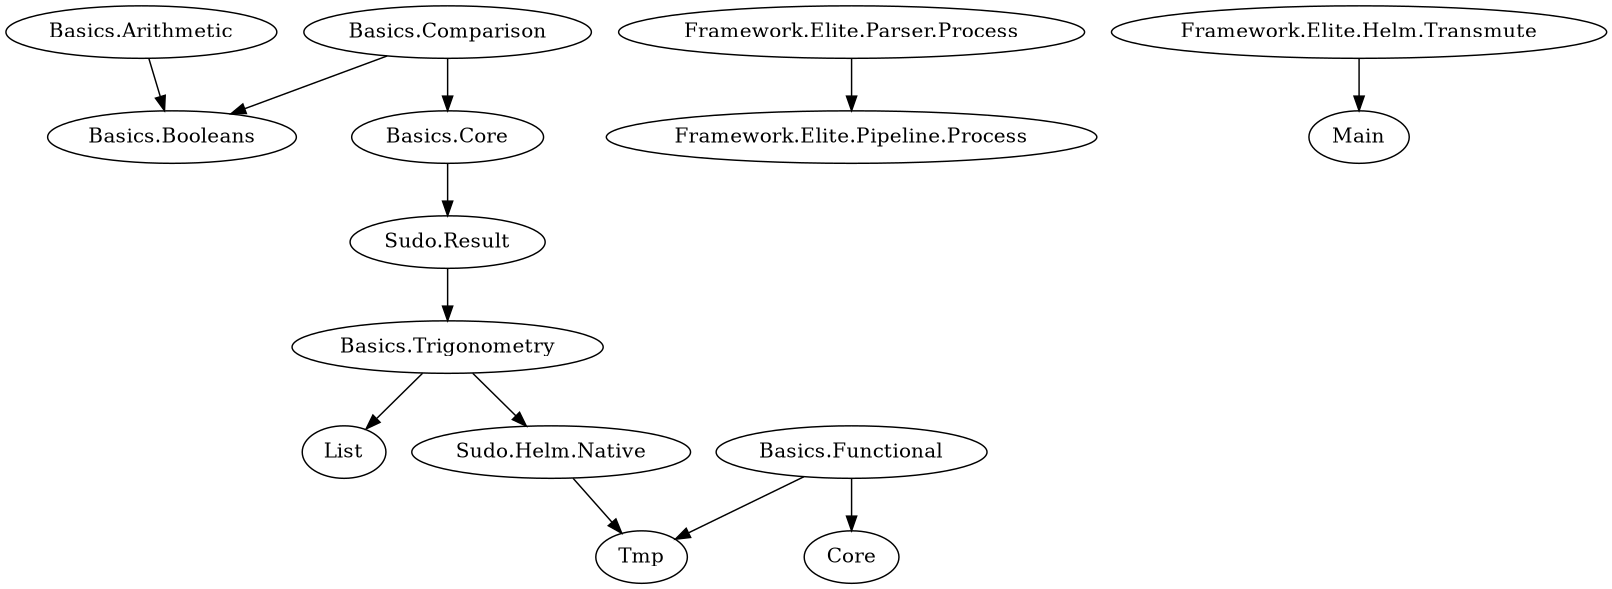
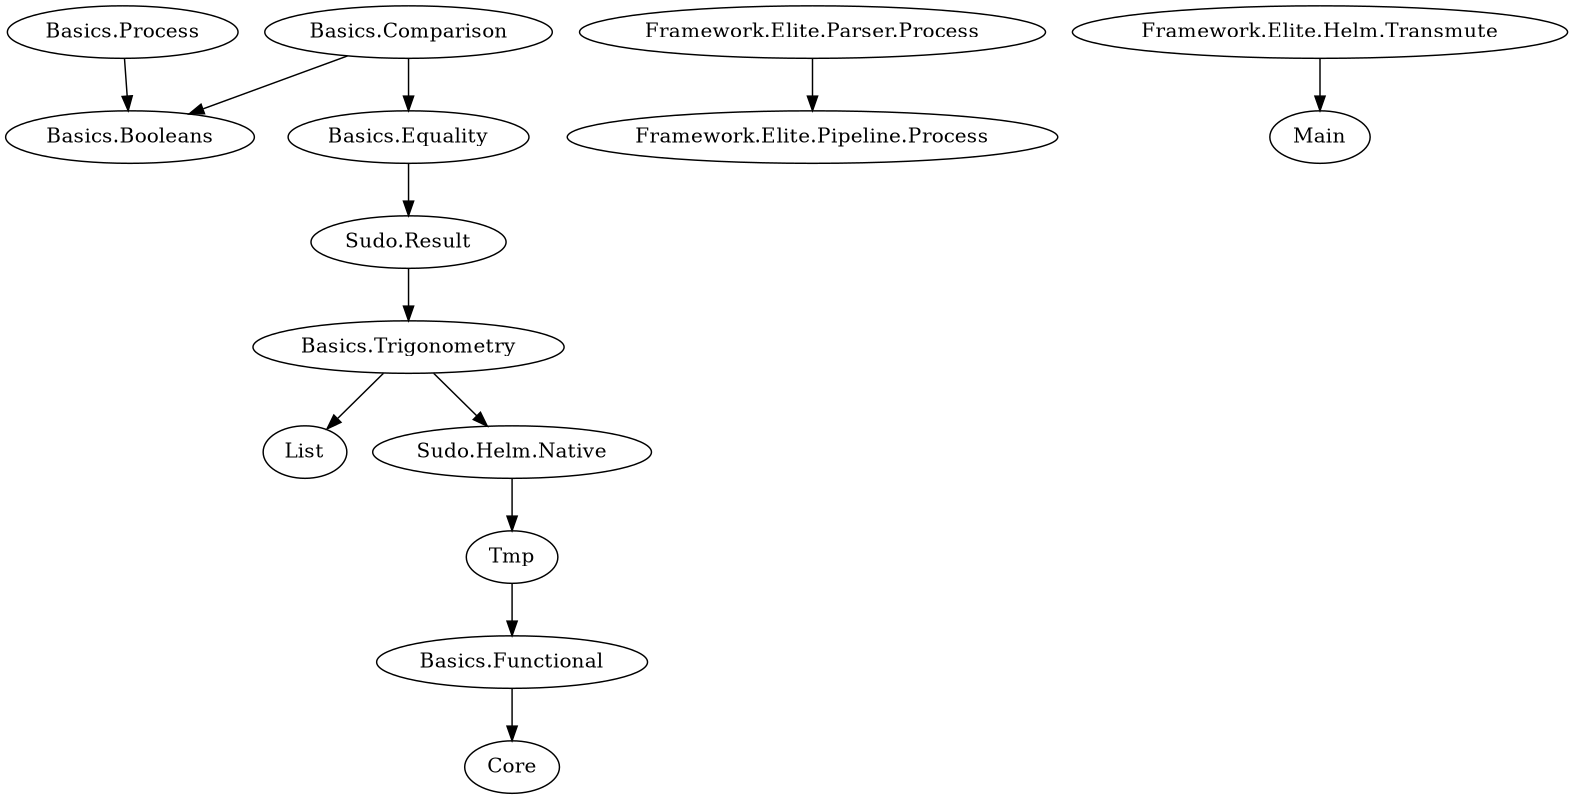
(141, 32) -> (123, 32)
(448, 137) -> (409, 137)
(746, 505) -> (512, 602)
